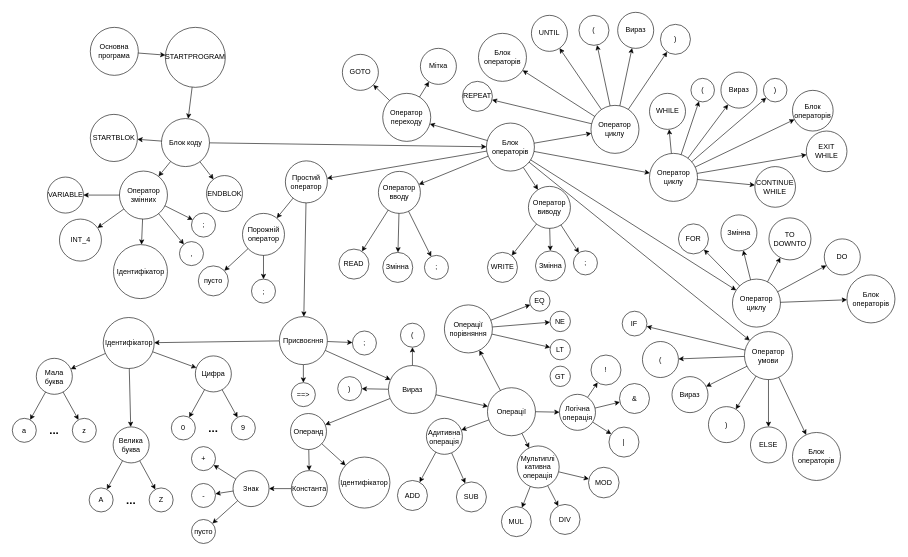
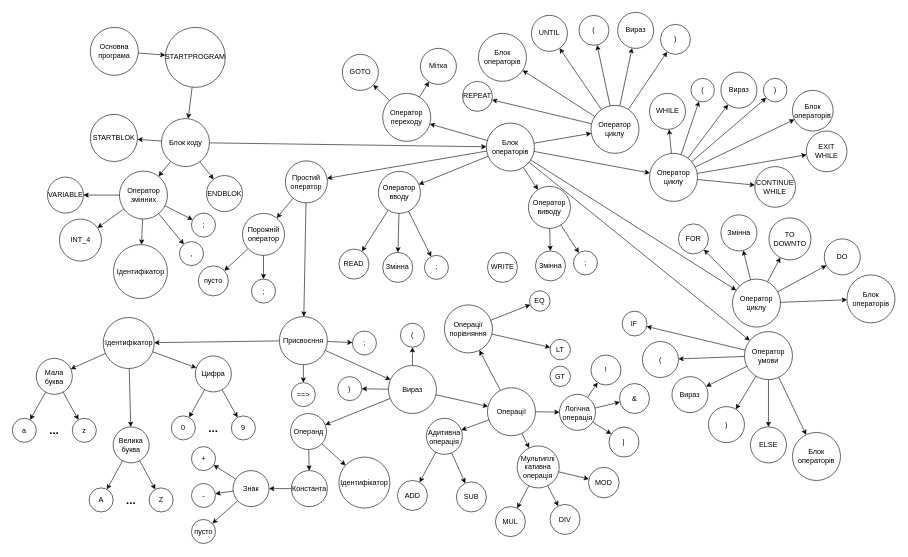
(525, 238) -> none
(560, 321) -> none
(520, 325) -> none
(516, 521) -> (510, 521)
